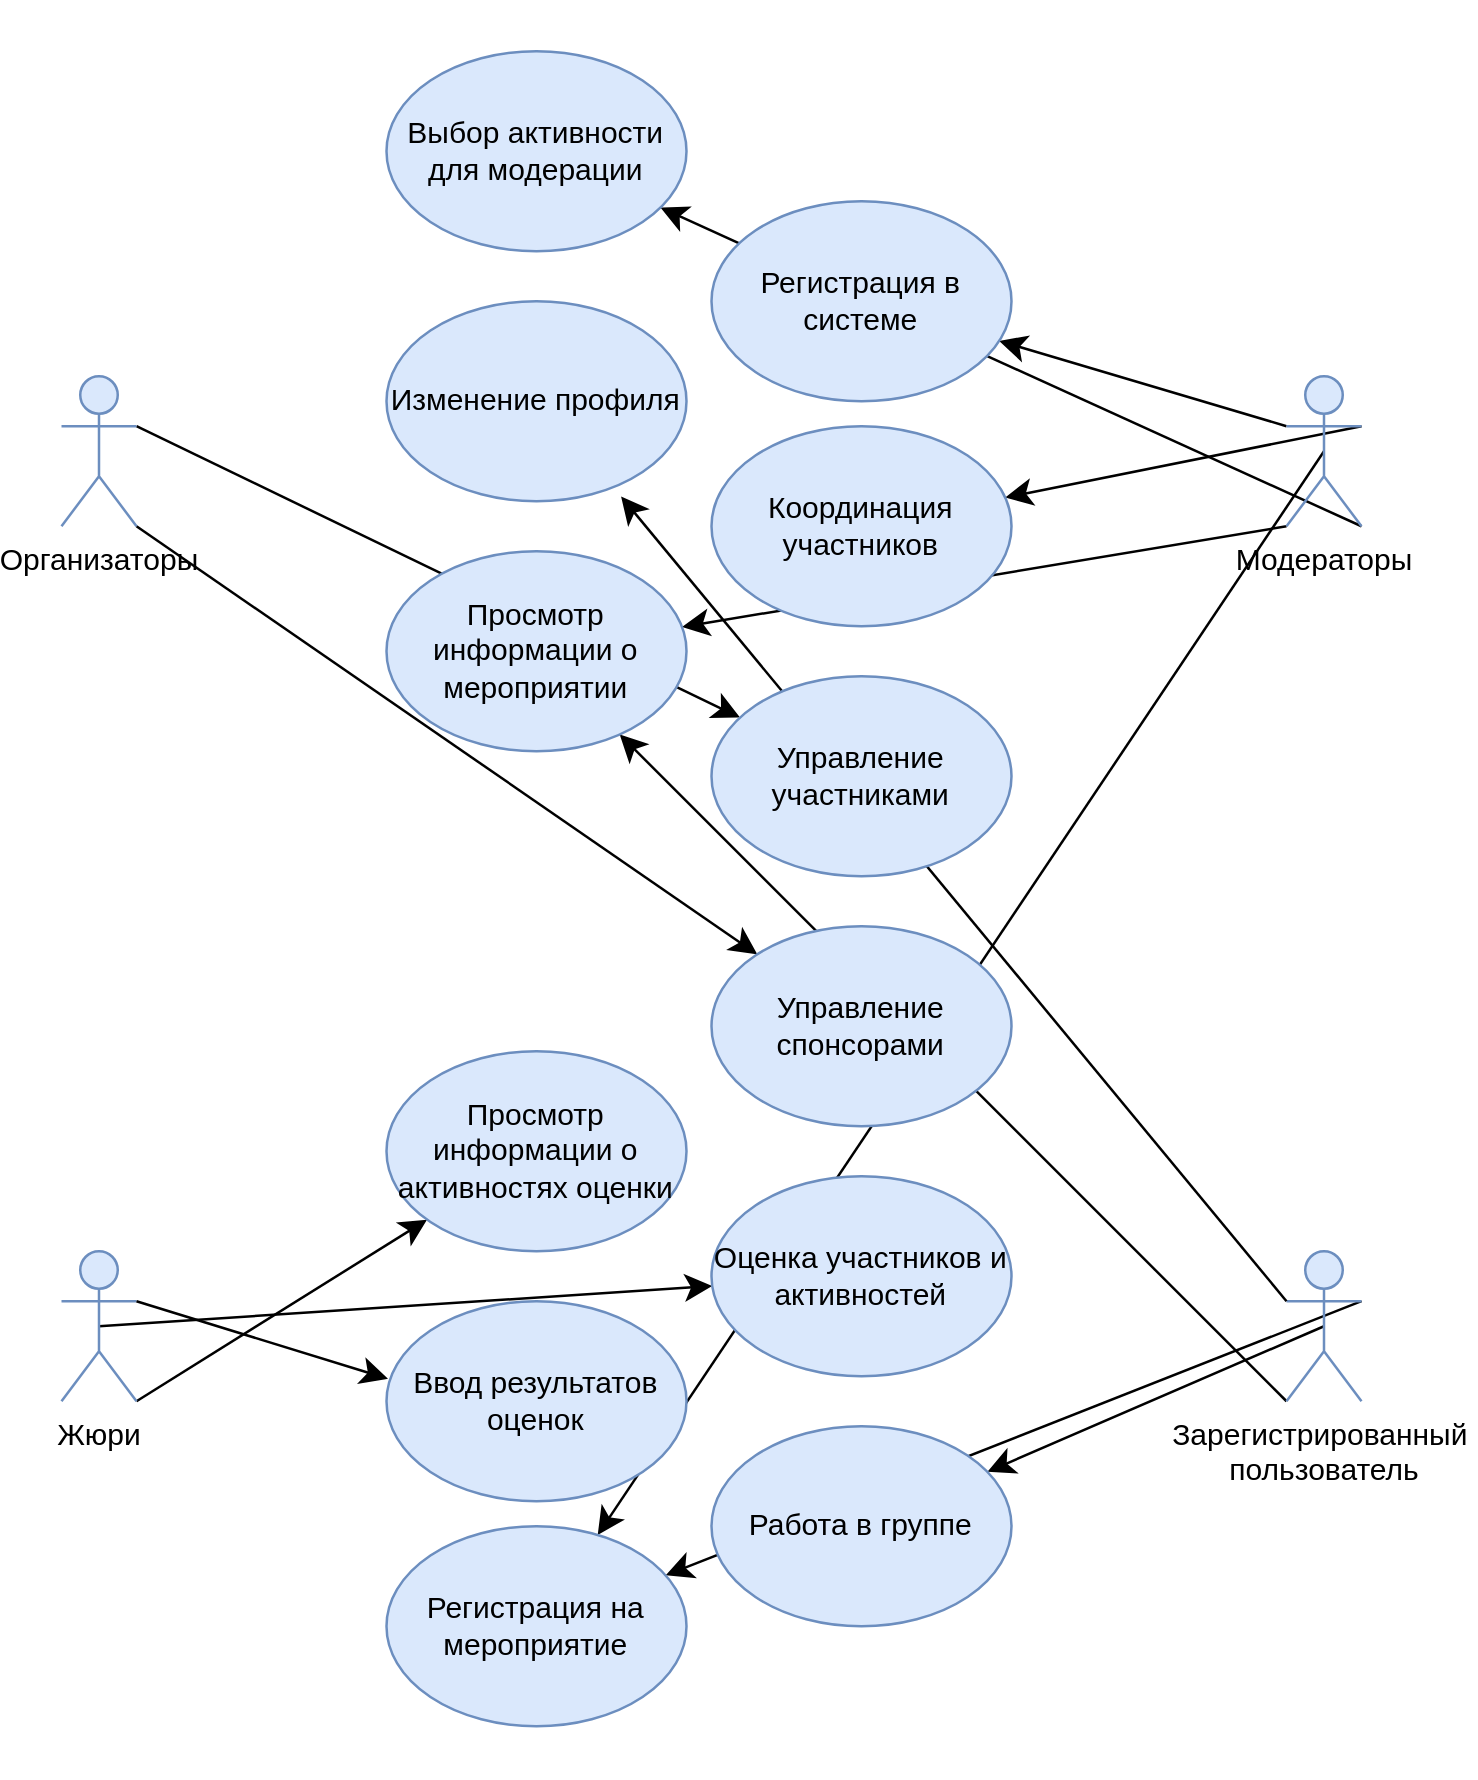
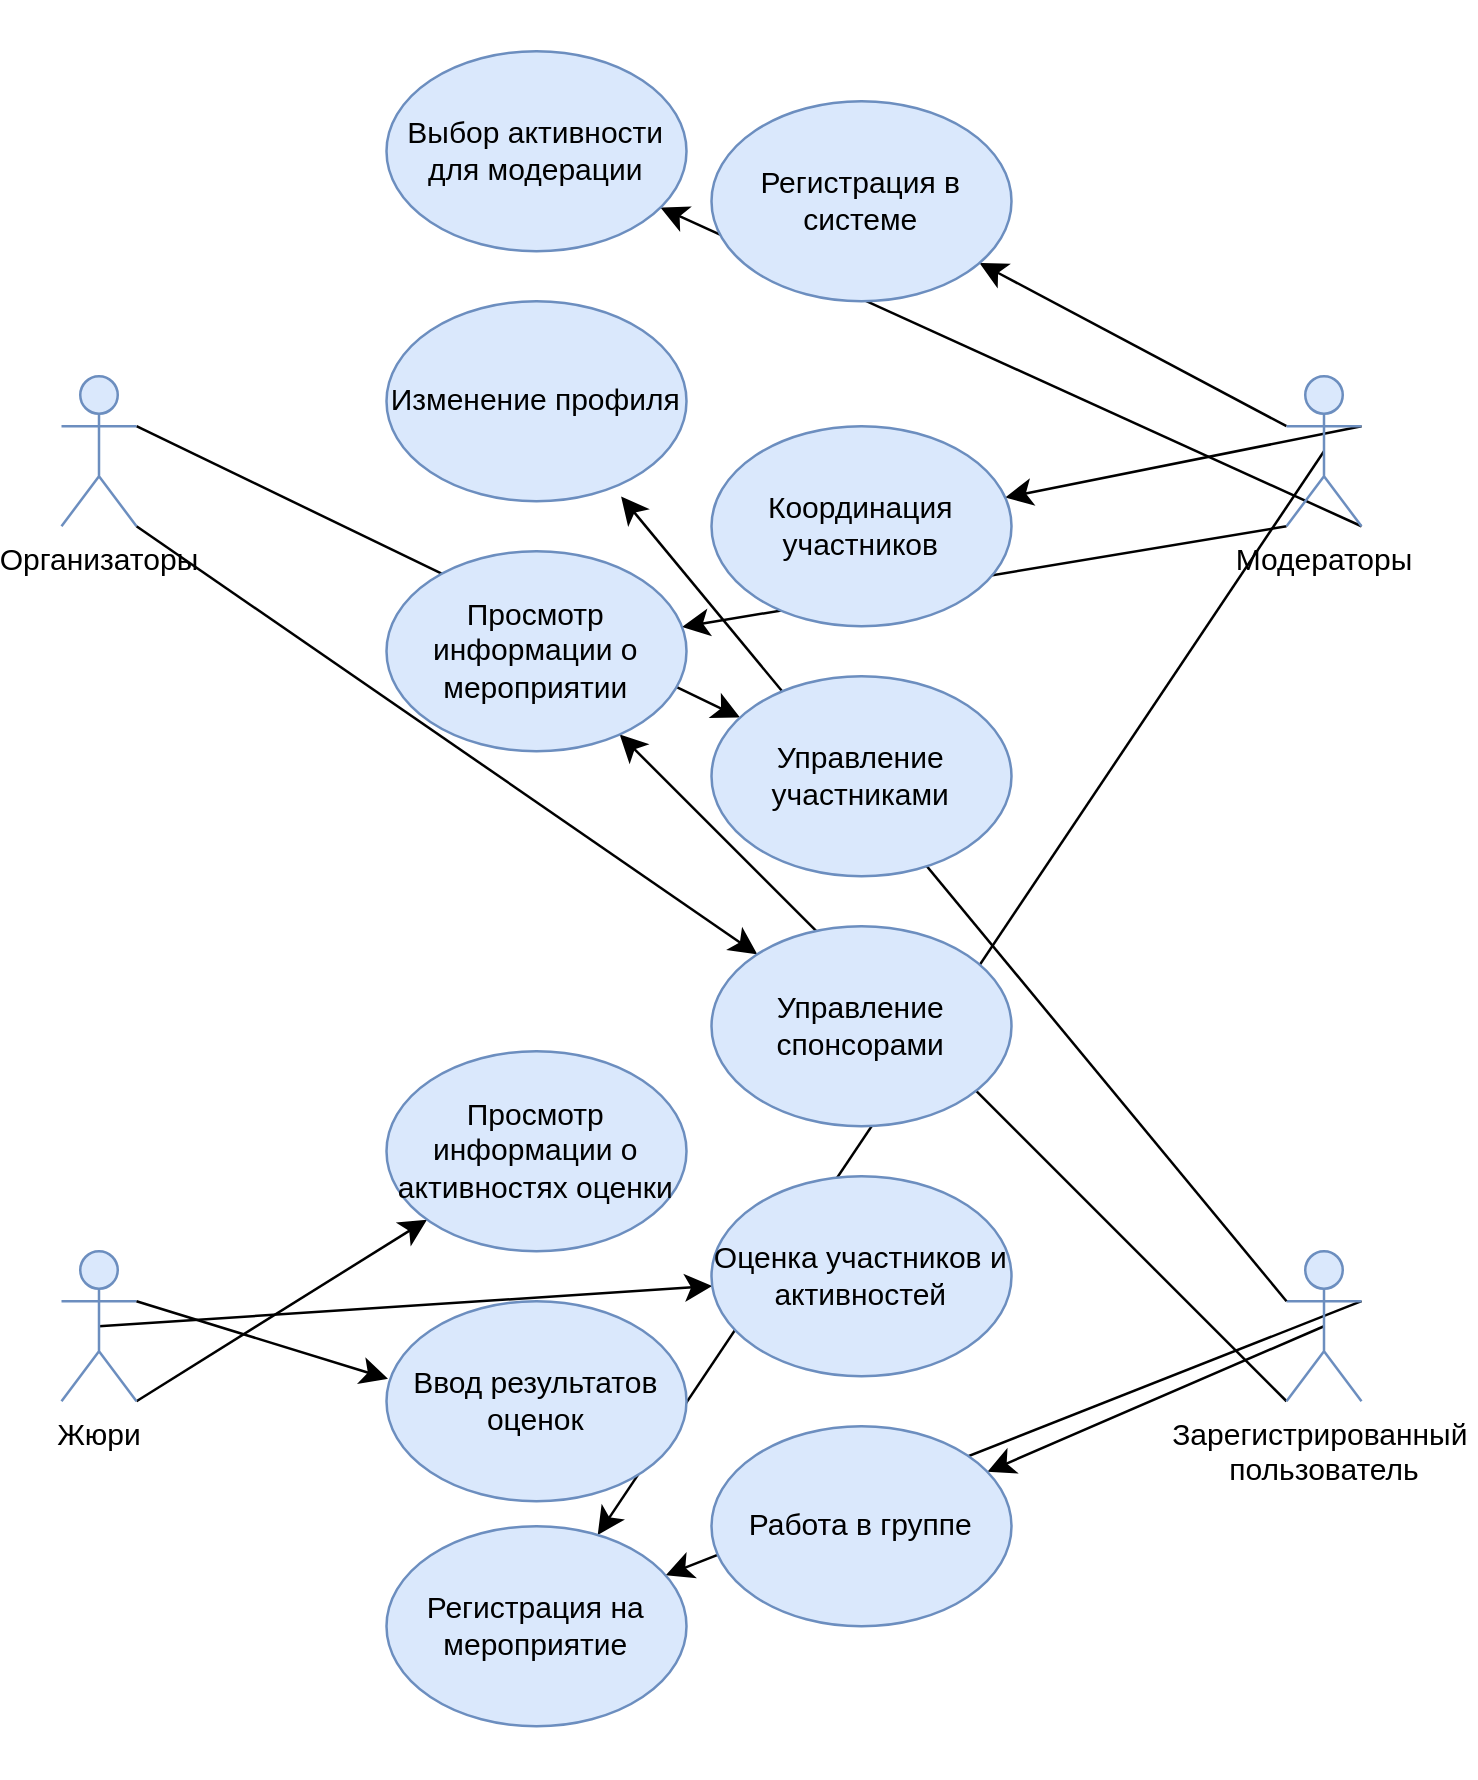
(861, 301) -> (861, 201)
